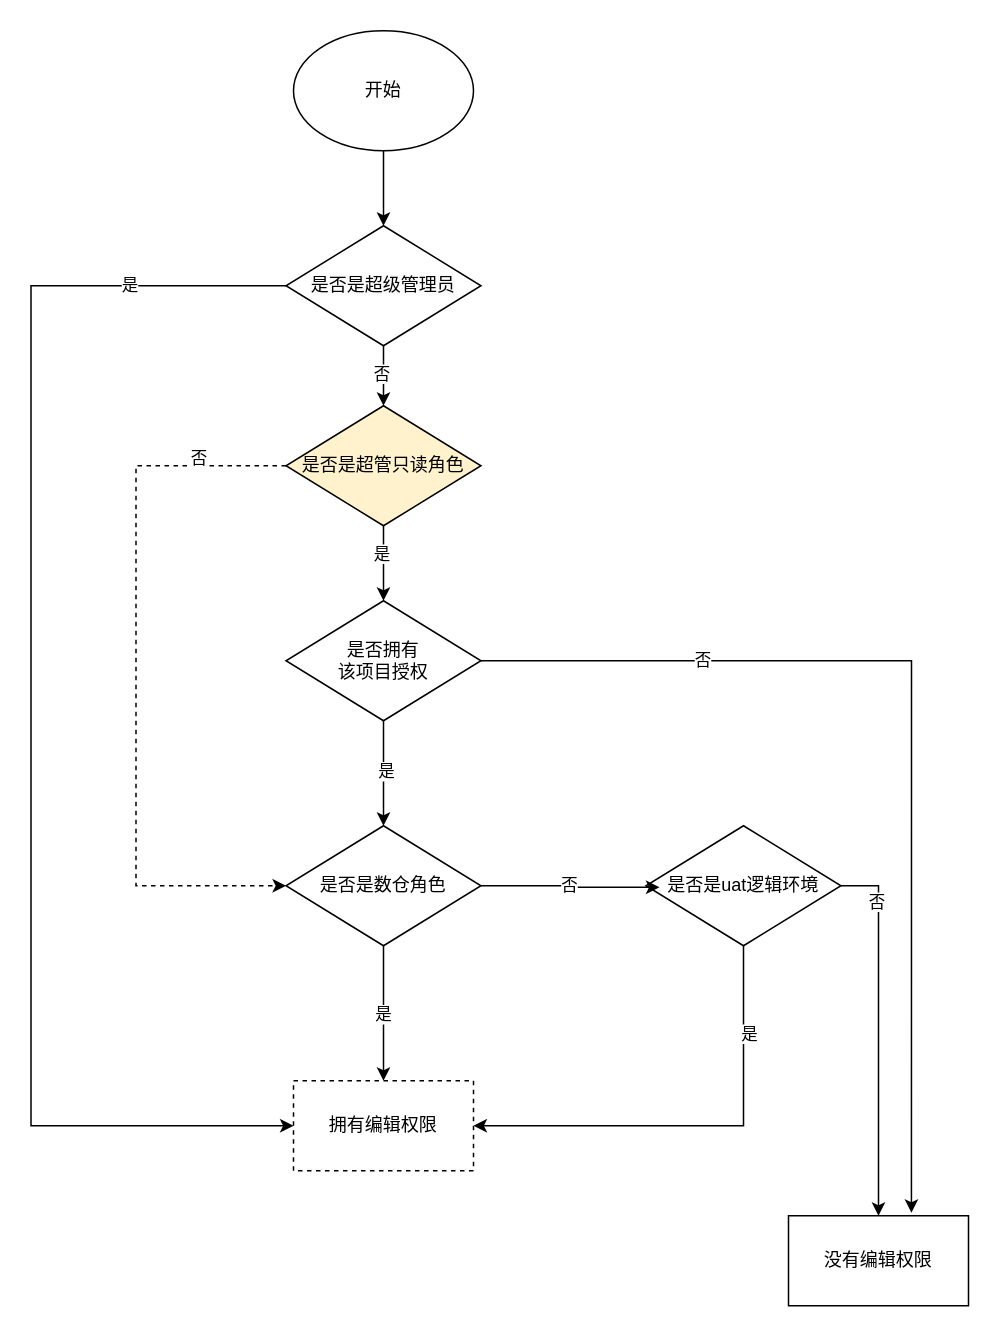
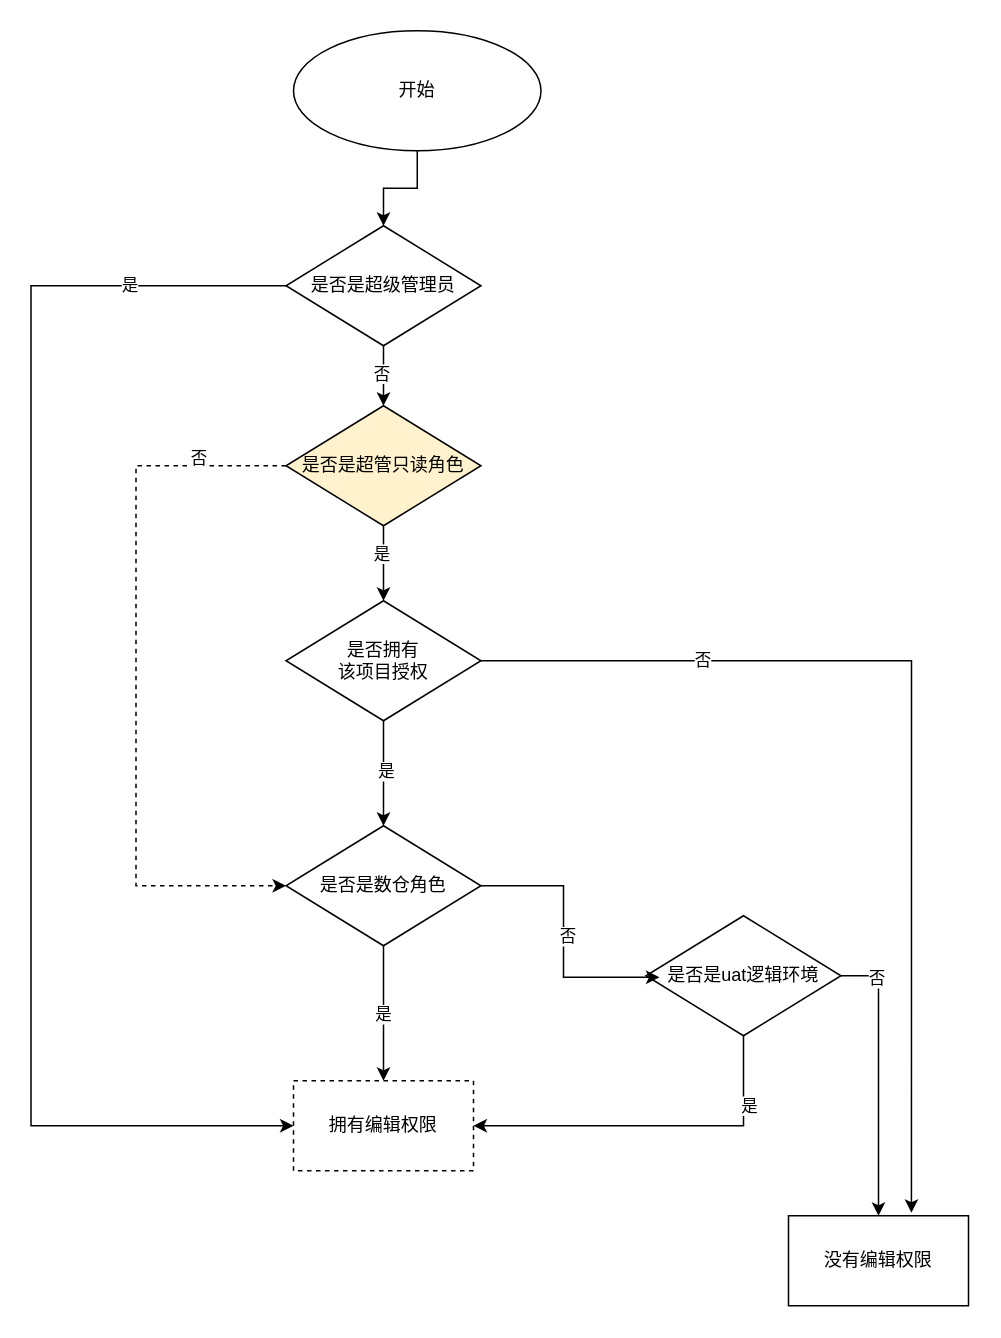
(383, 91) -> (417, 91)
(743, 886) -> (743, 976)
